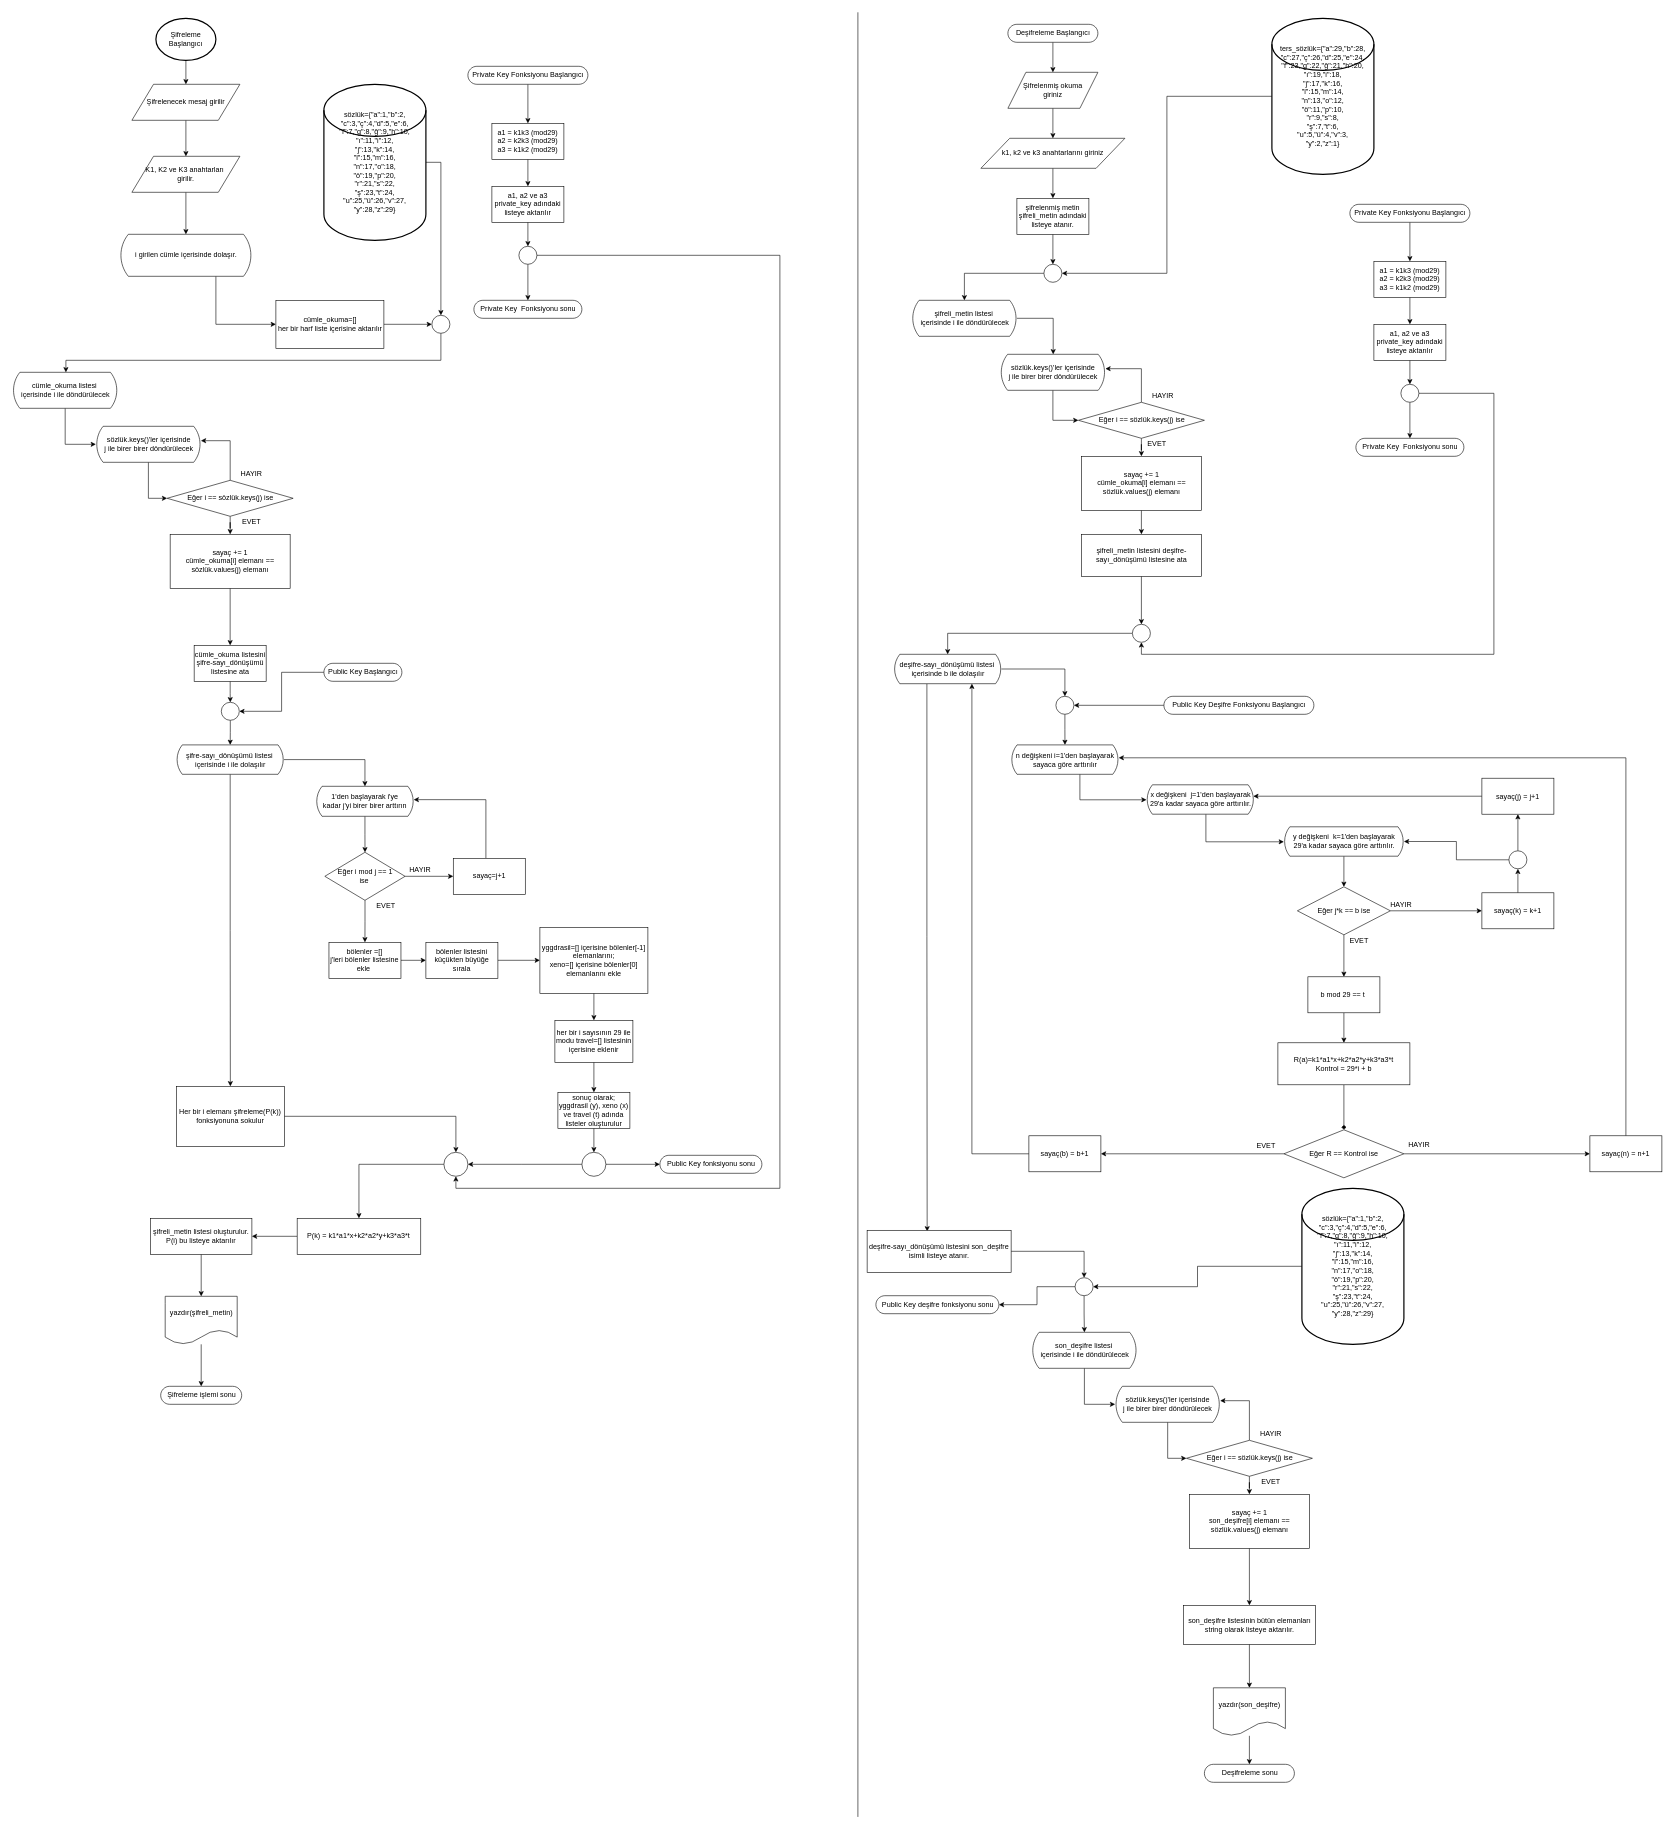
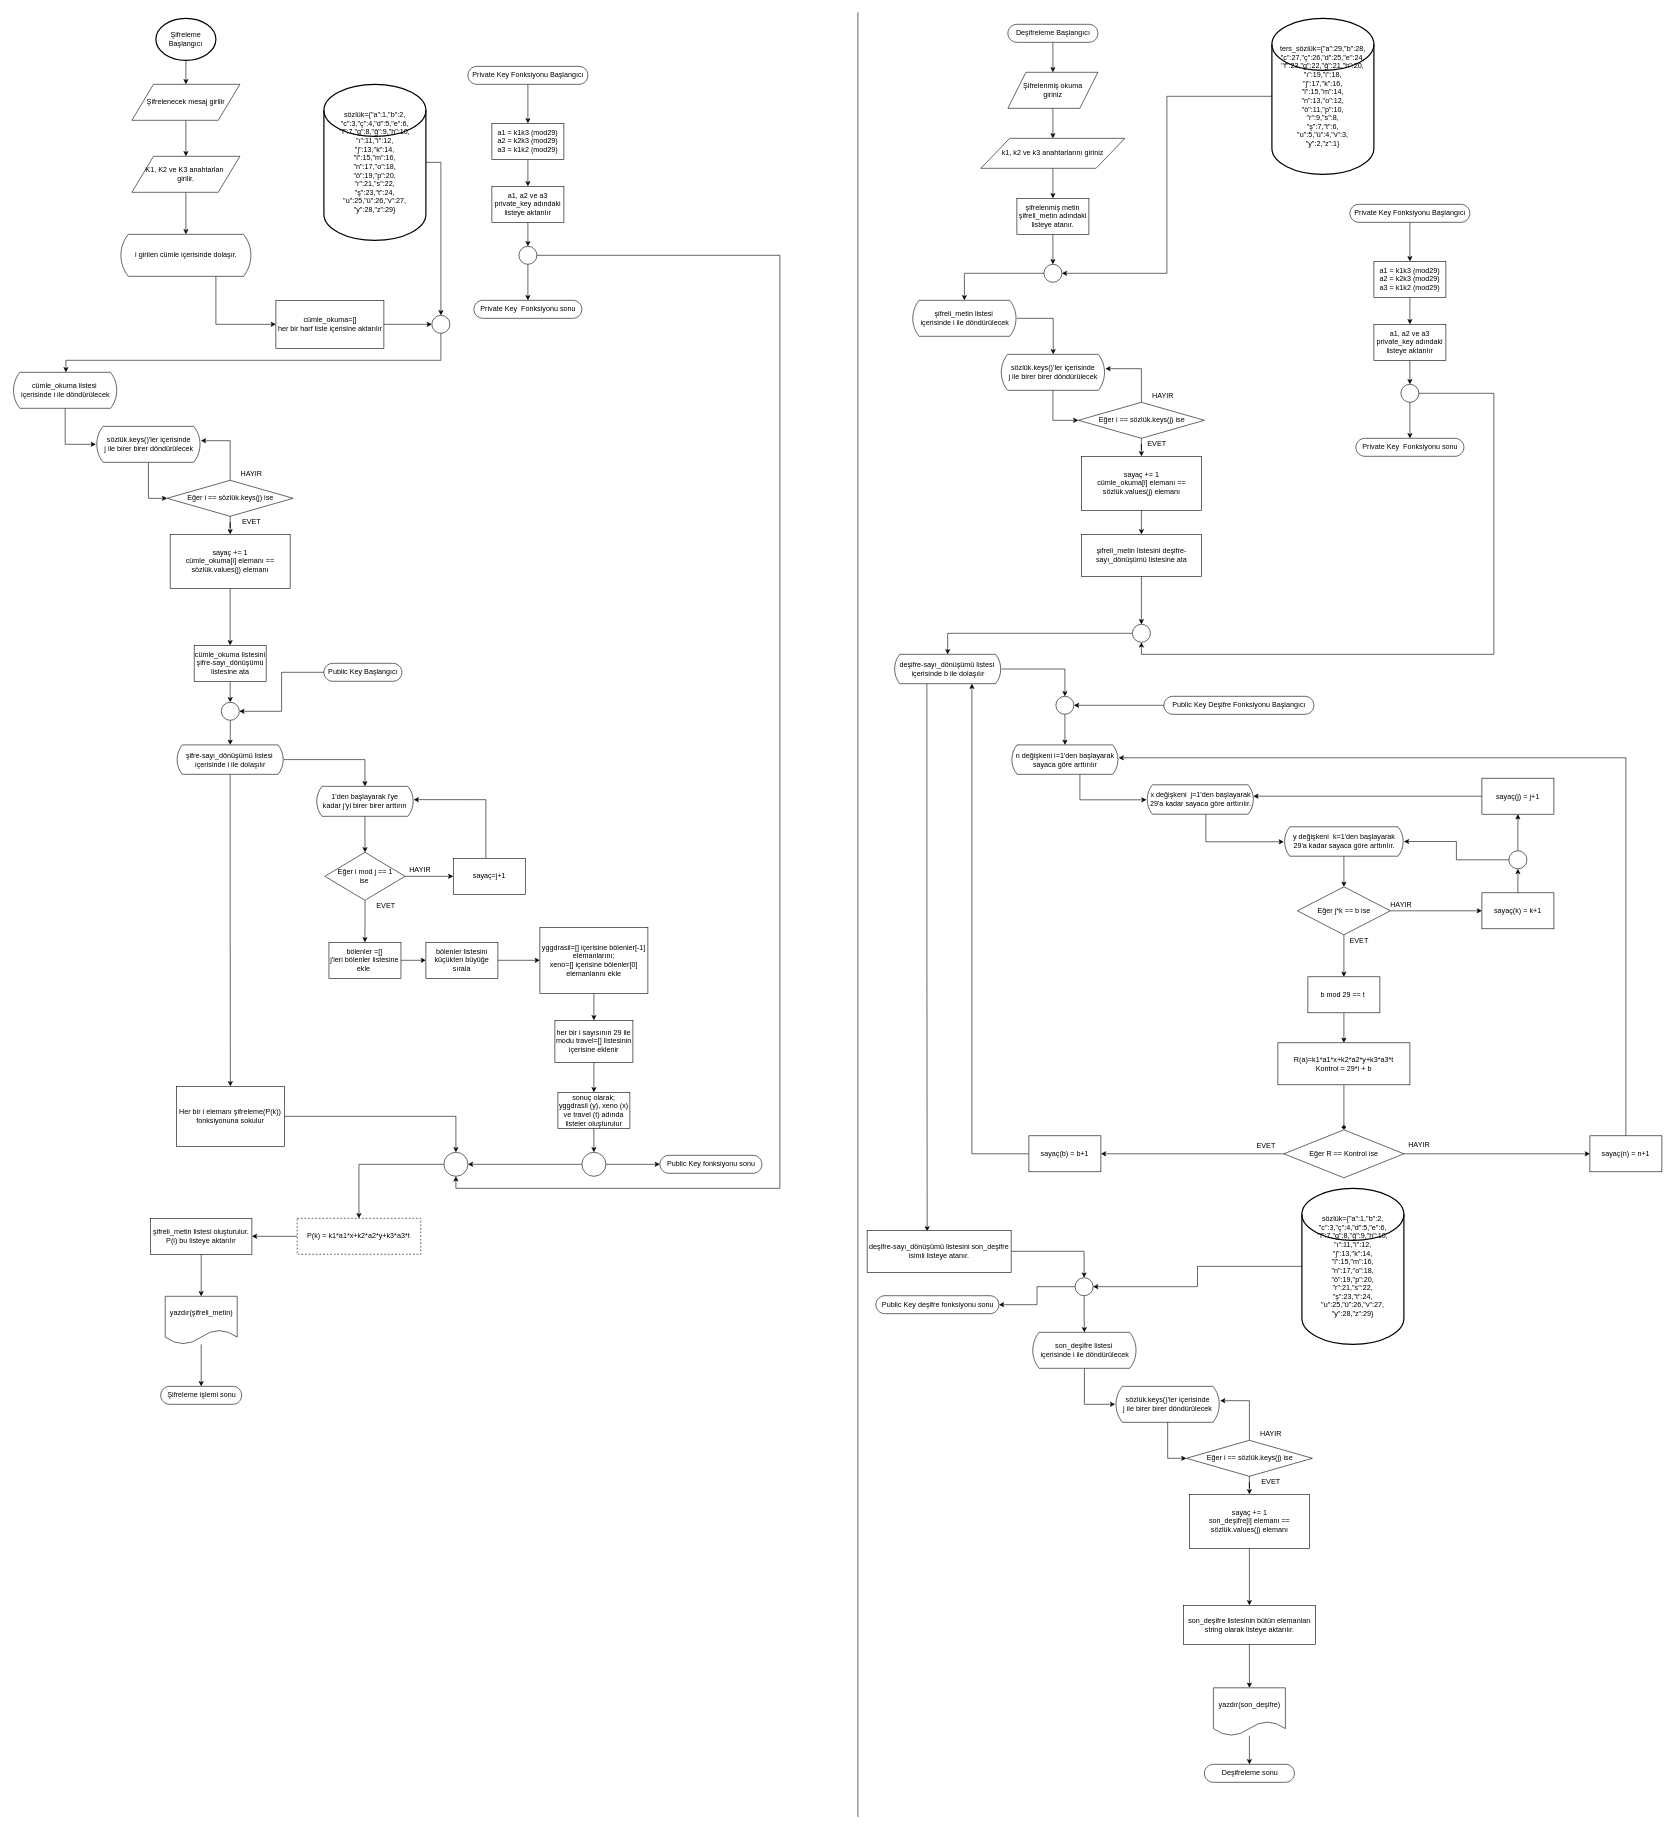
(359, 1236) -> (359, 1236)
